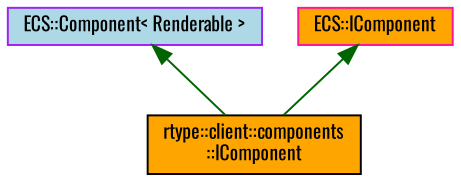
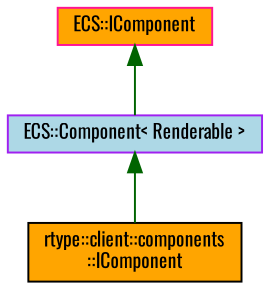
(313, 87) -> (135, 90)
